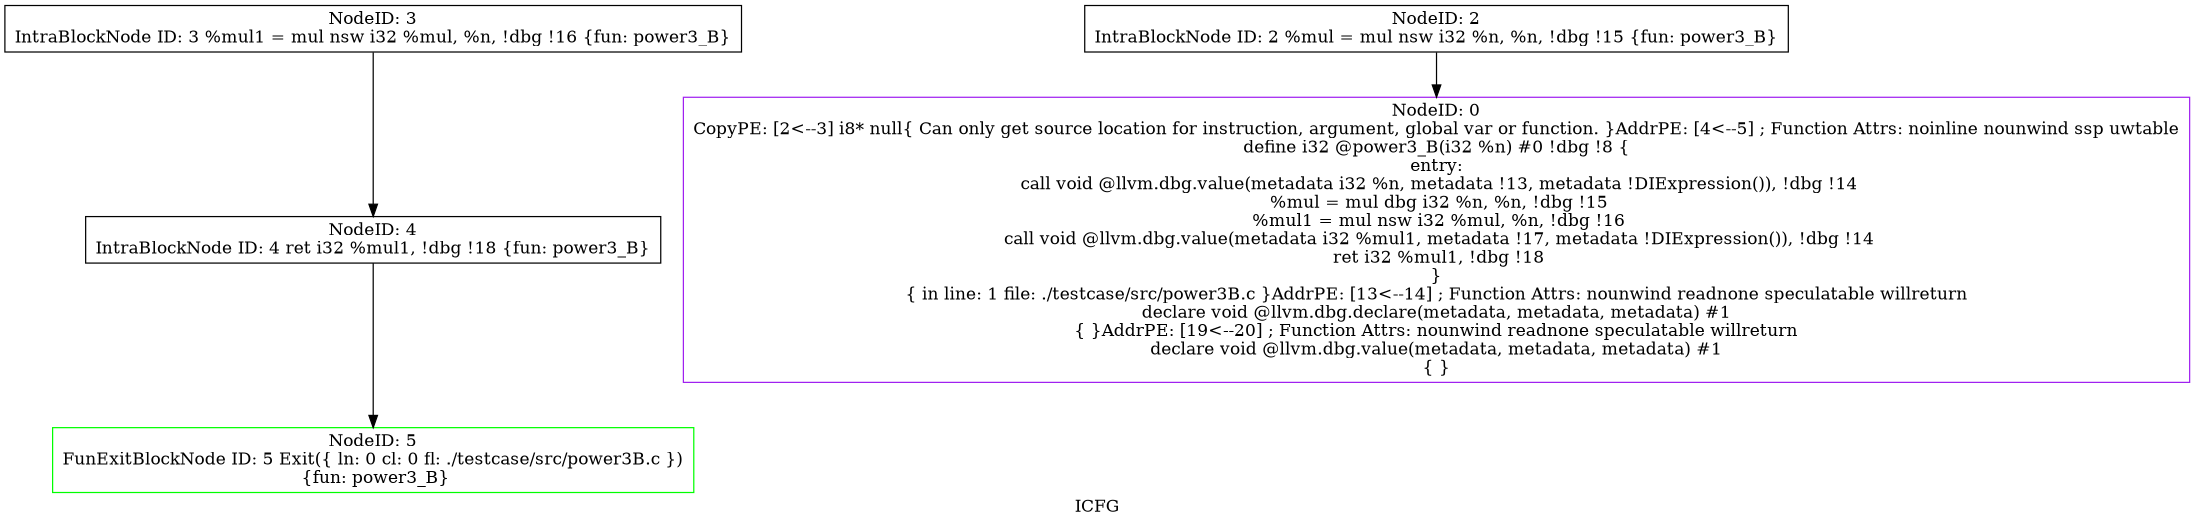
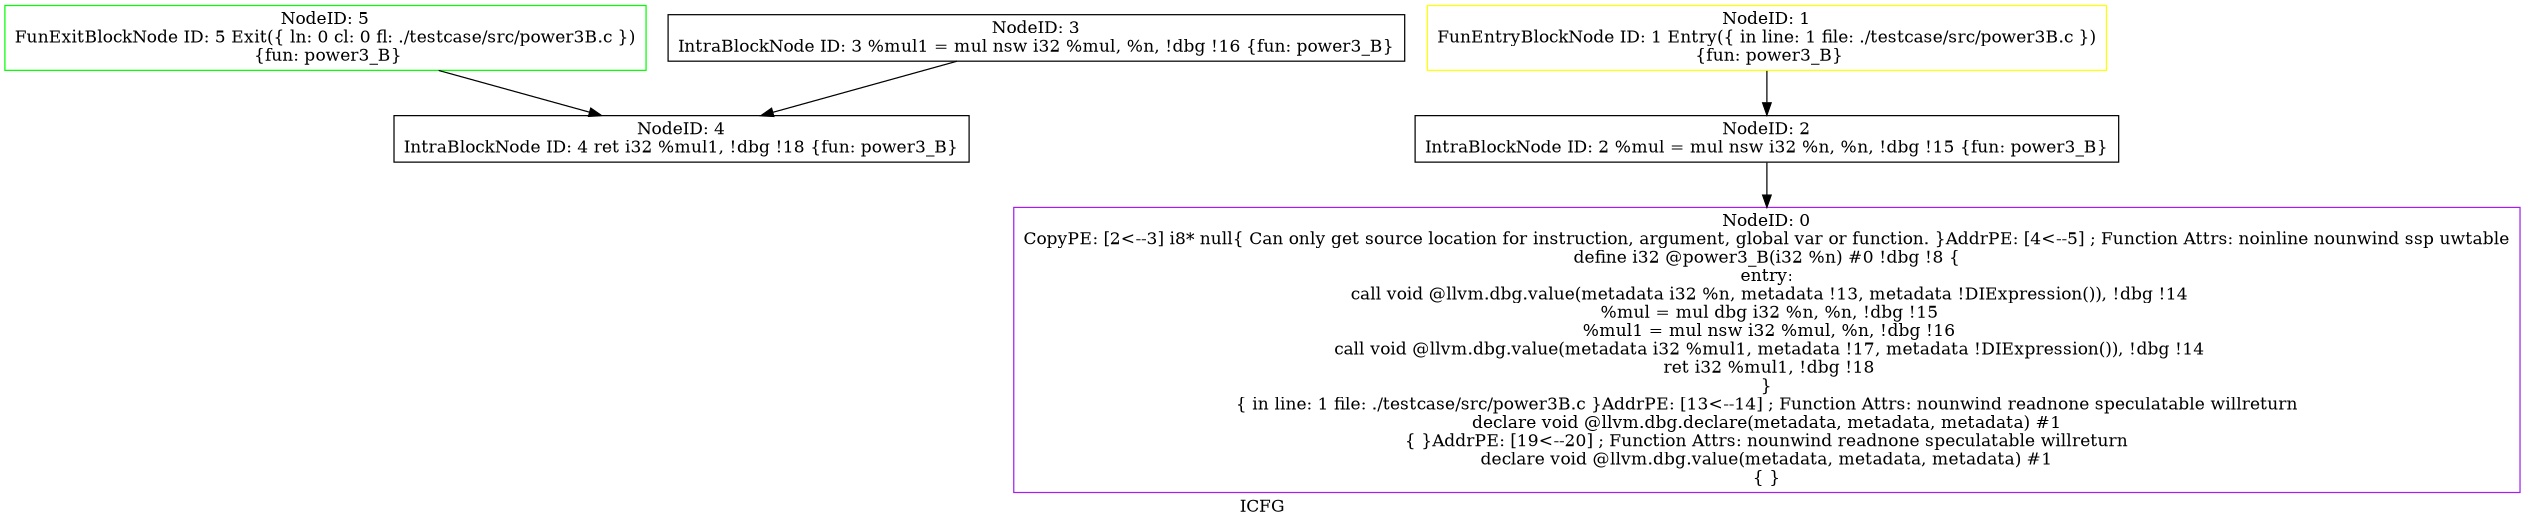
none -> (1767, 38)
(373, 339) -> (514, 91)
